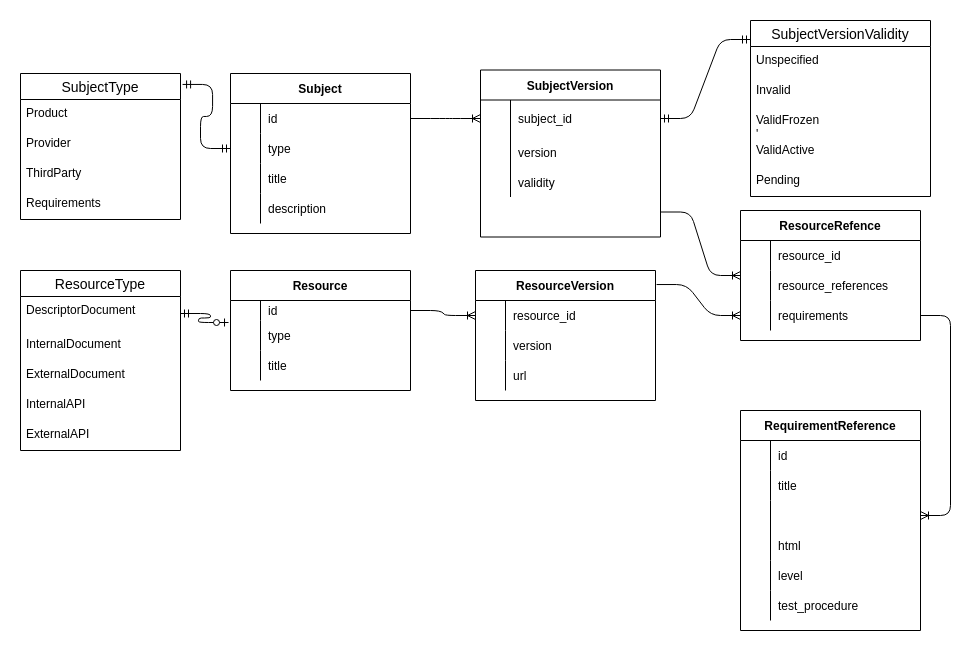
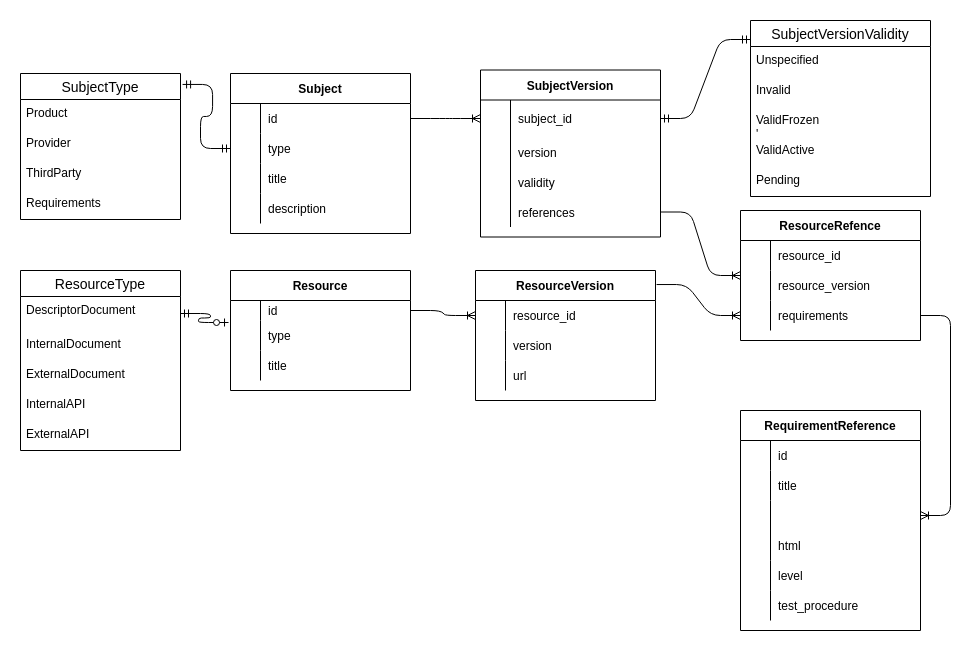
none -> (586, 212)
(842, 286) -> (830, 286)
